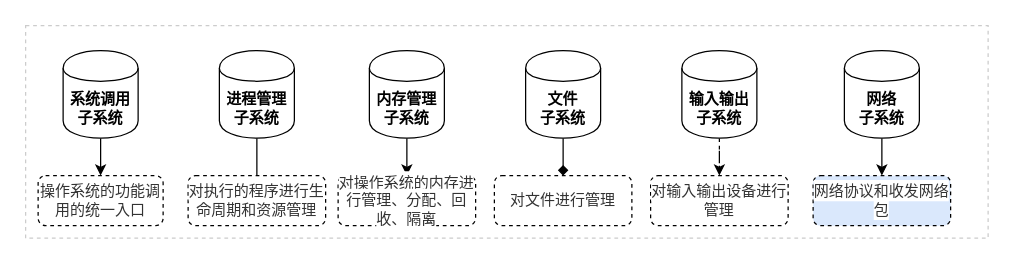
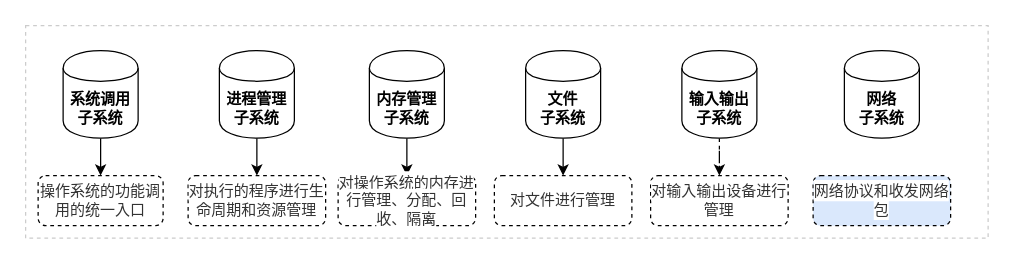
(882, 161) -> none
(563, 165) -> (563, 166)
(257, 169) -> (257, 166)
